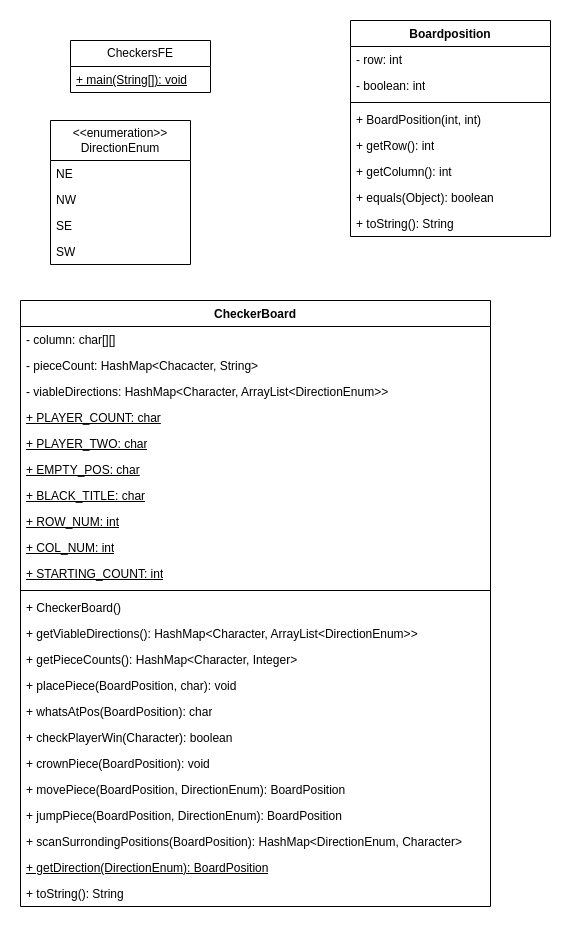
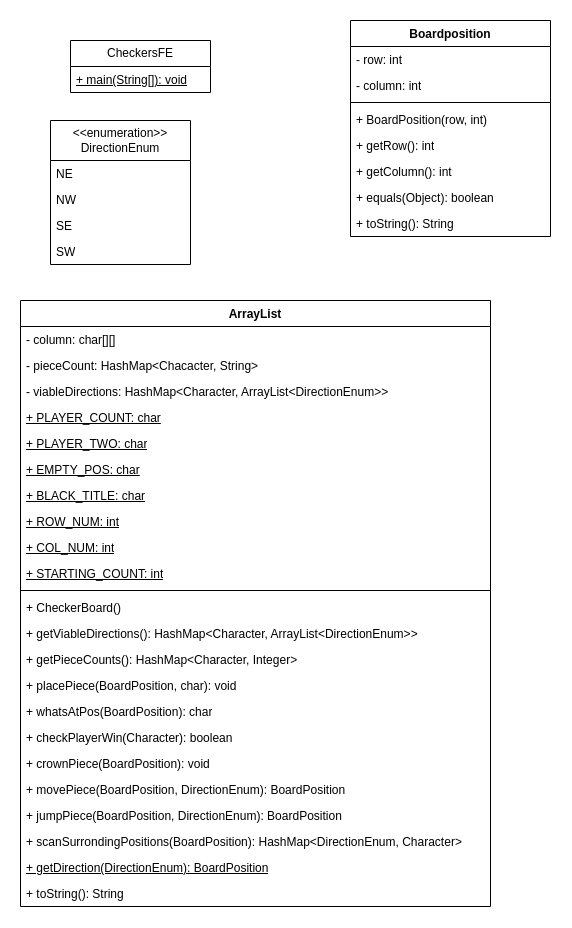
(396, 87) -> (392, 87)
(430, 121) -> (431, 121)
(256, 315) -> (256, 315)
